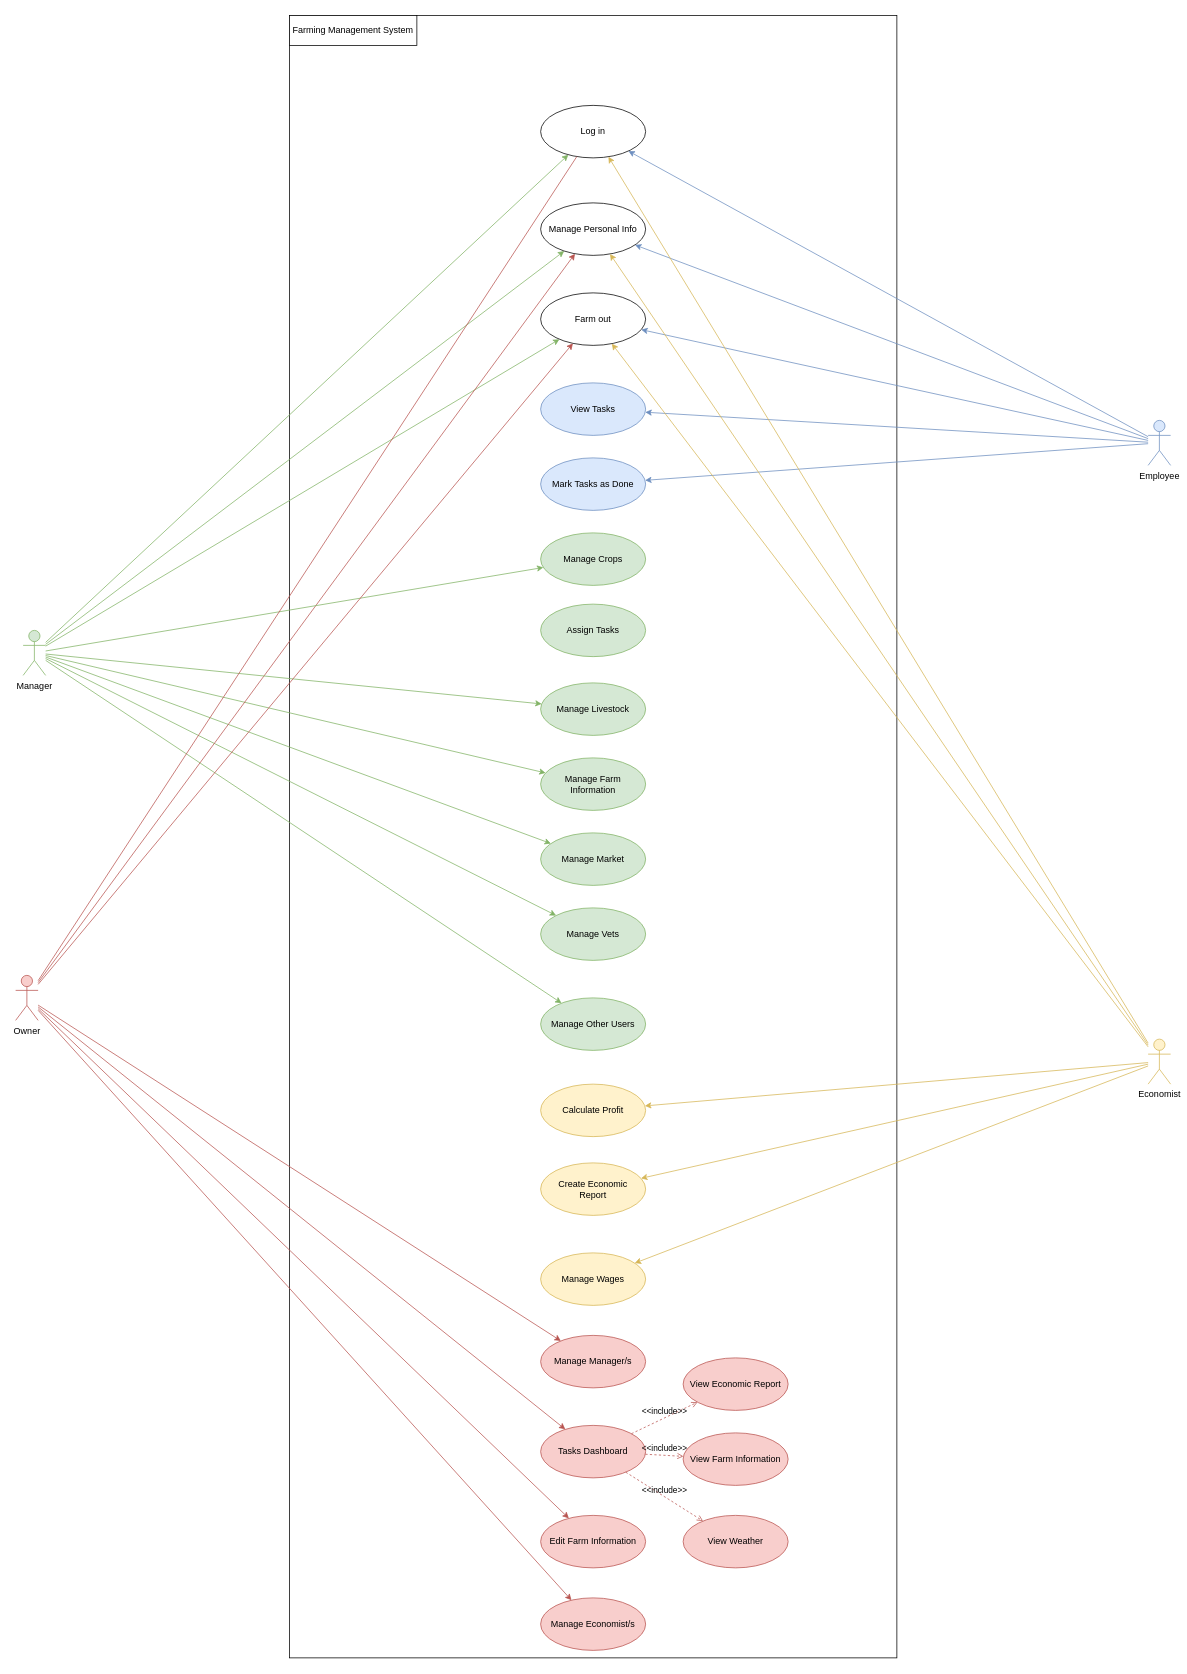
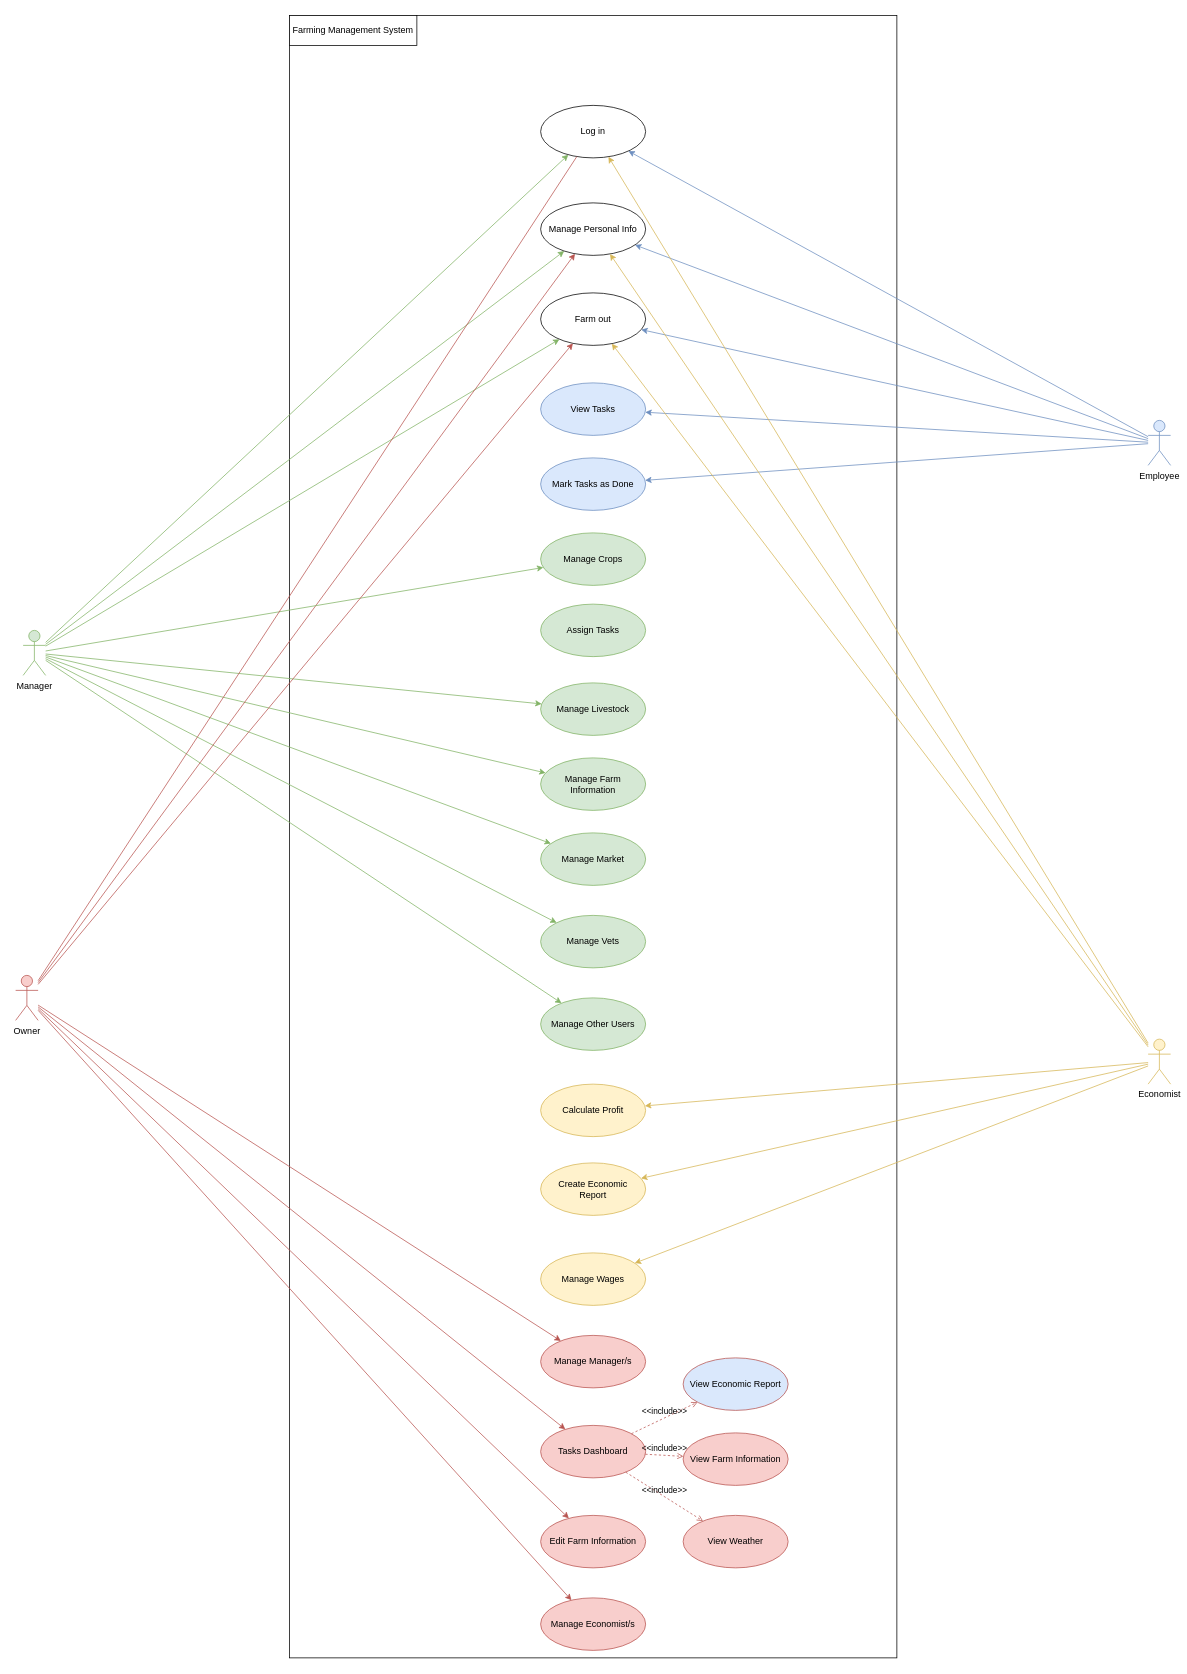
(593, 934) -> (593, 942)
(735, 1384) -> (735, 1384)
